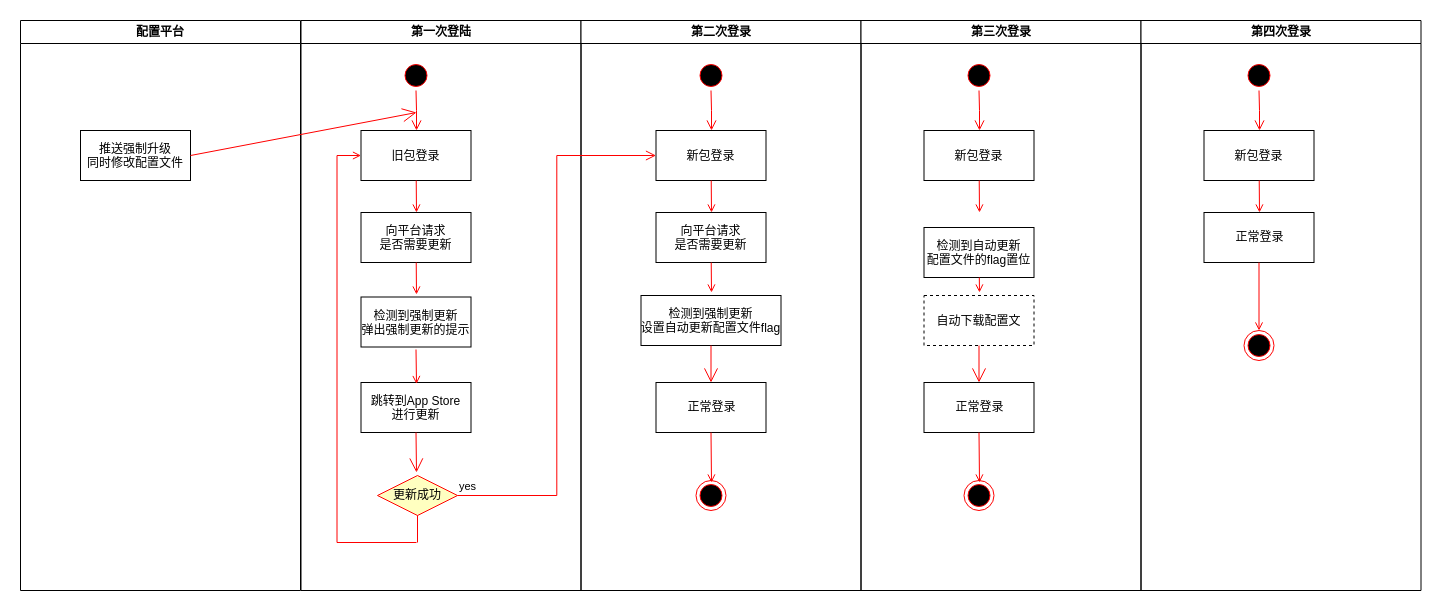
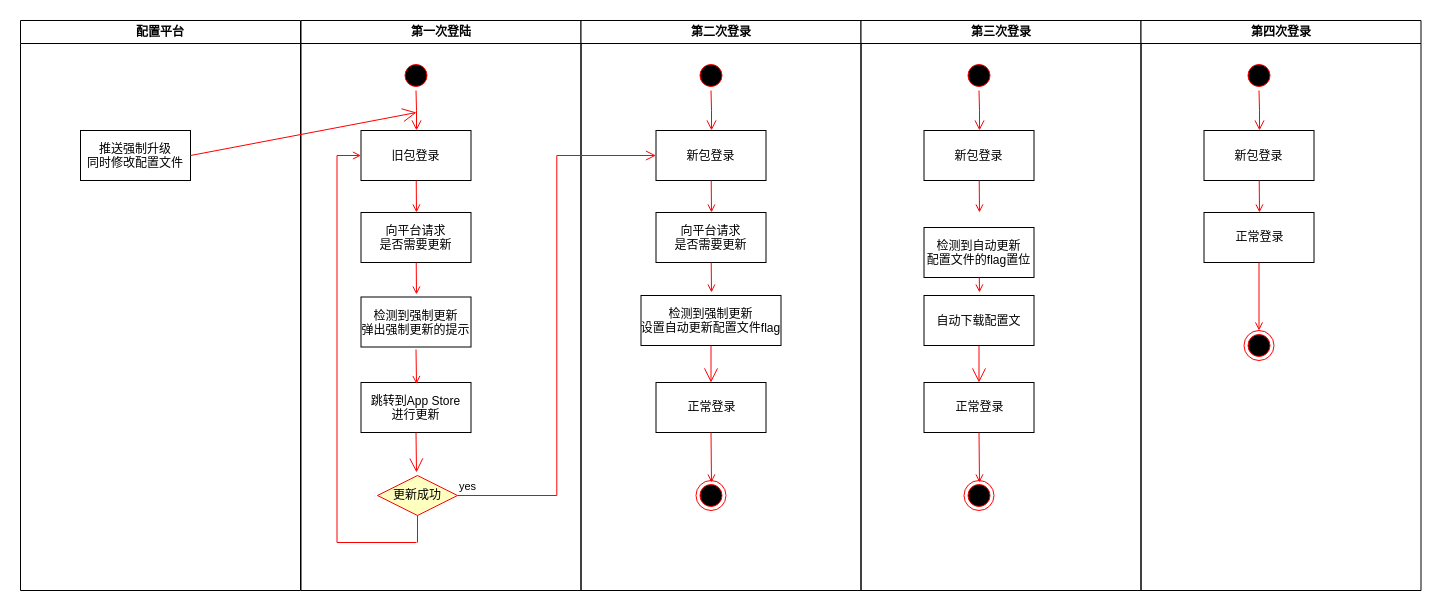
(979, 321) -> (979, 321)
